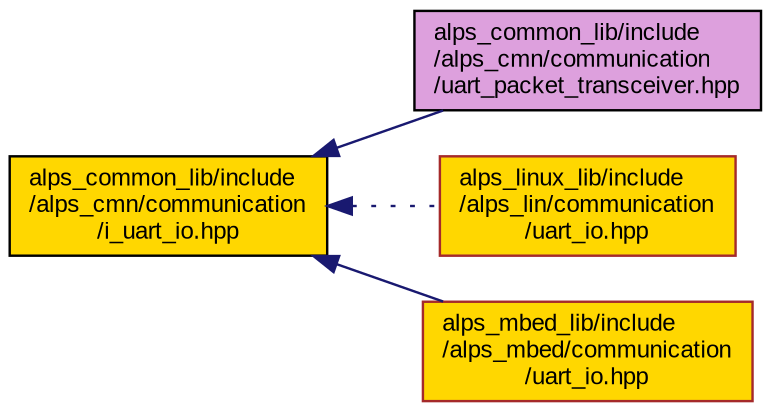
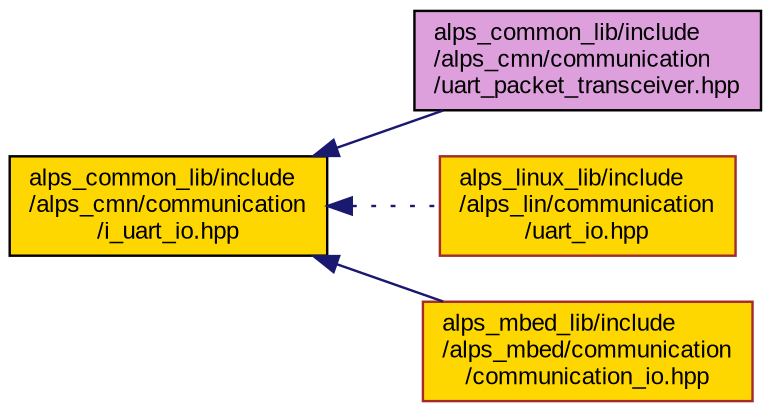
(588, 351) -> (588, 351)
